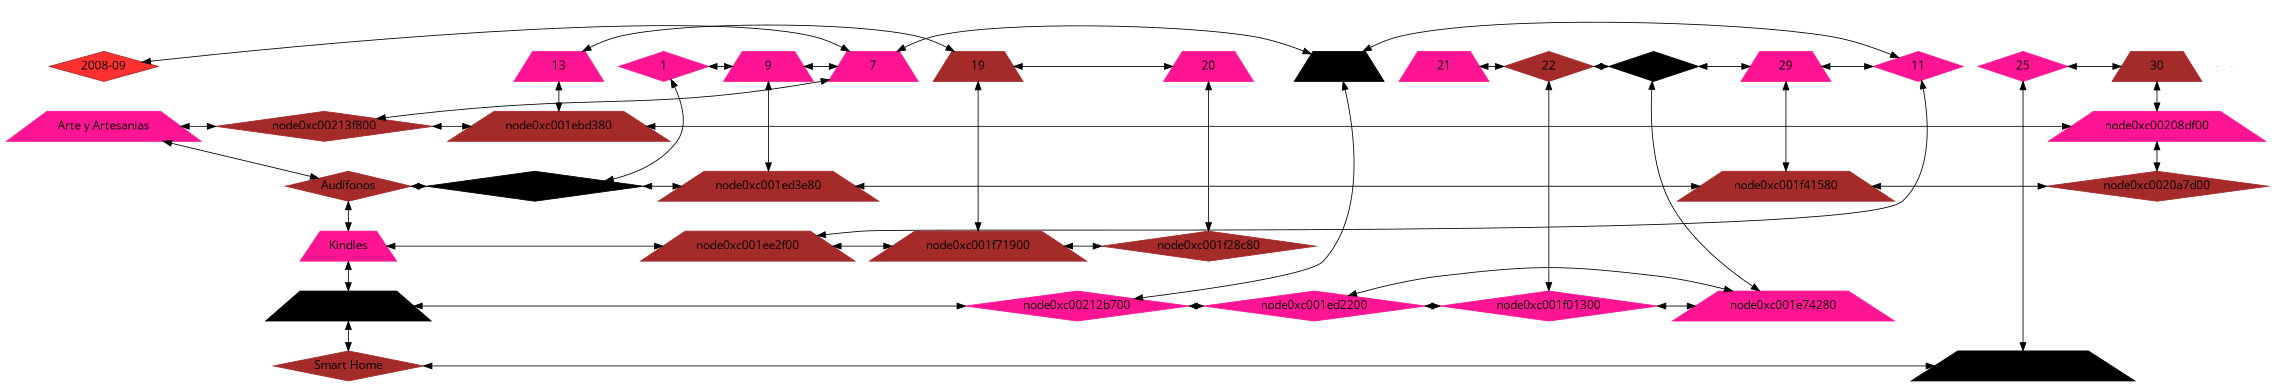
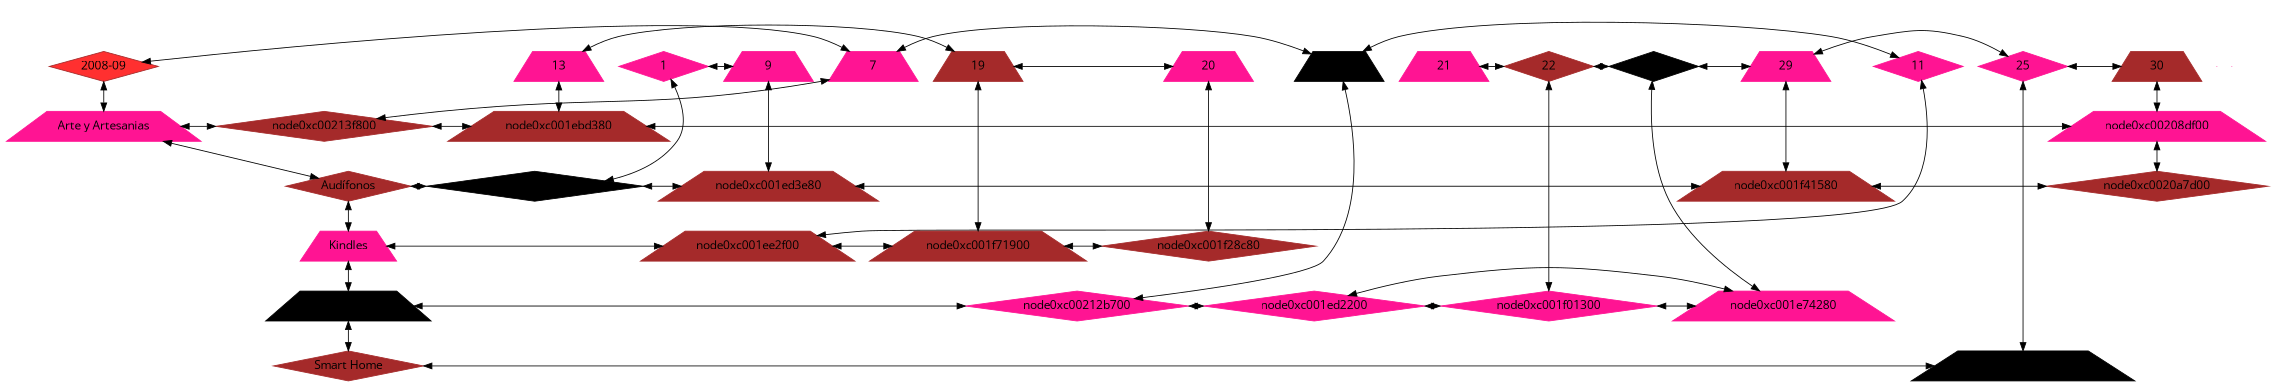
(821, 66) -> none
(1847, 66) -> (1912, 31)
none -> (104, 96)
